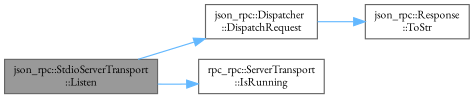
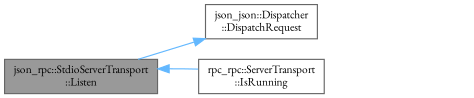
(261, 22) -> (261, 22)
(417, 22) -> none
(172, 84) -> (184, 69)
